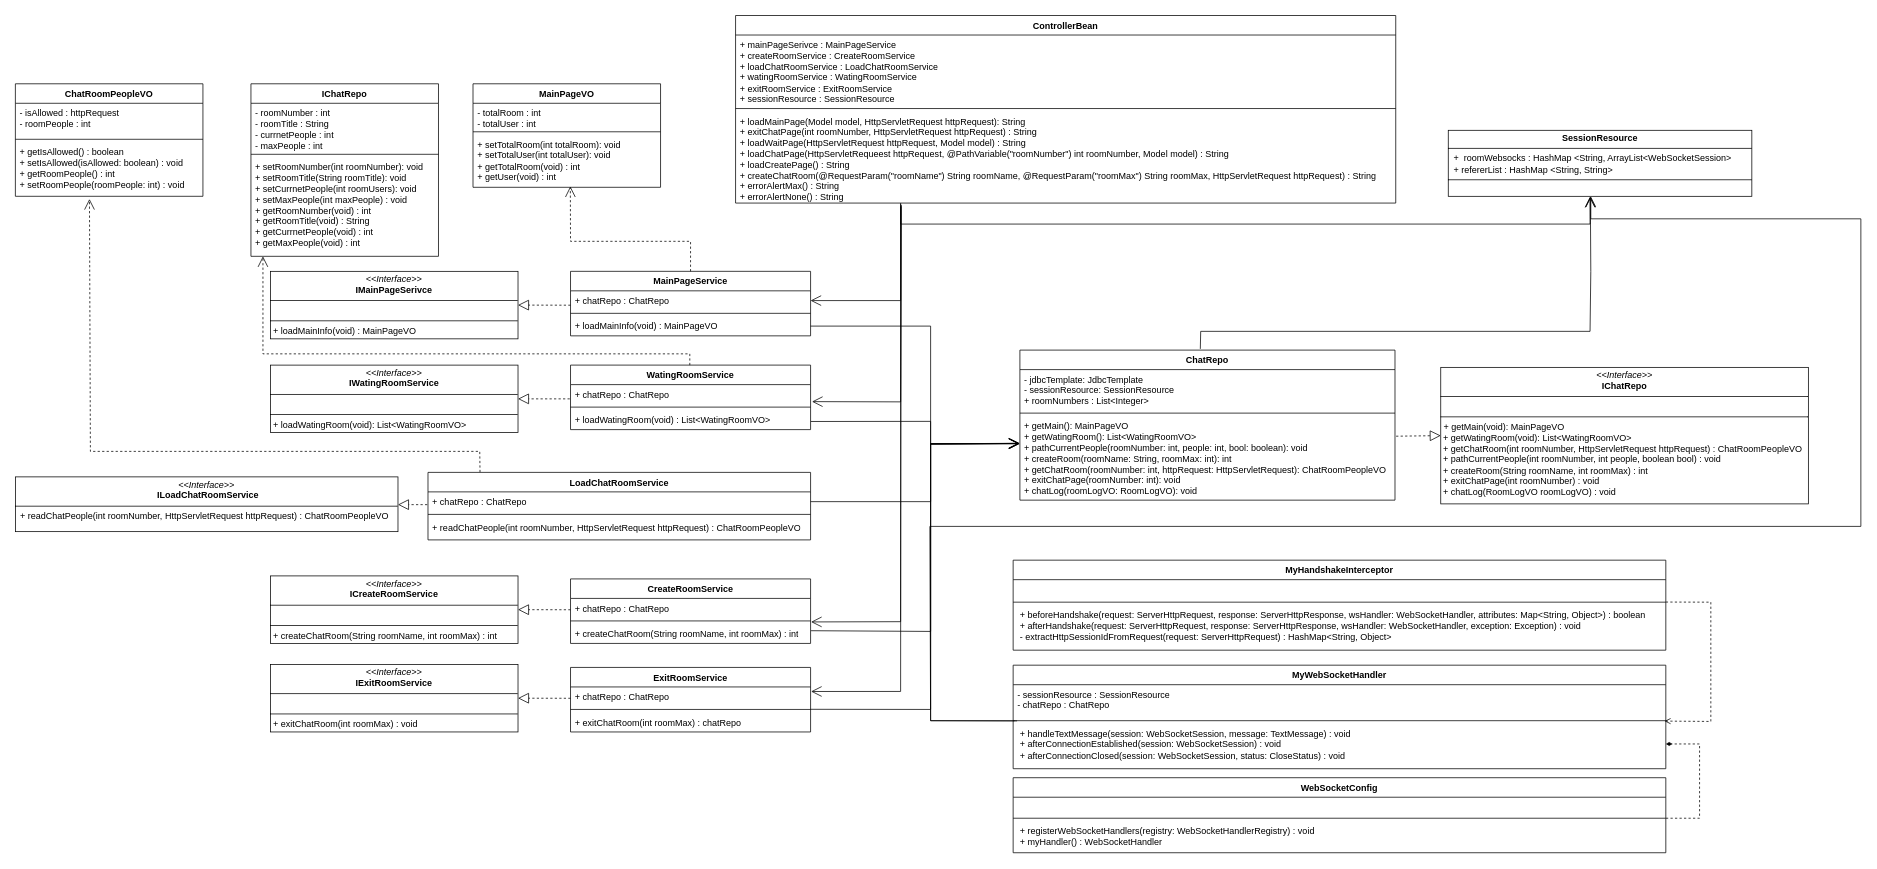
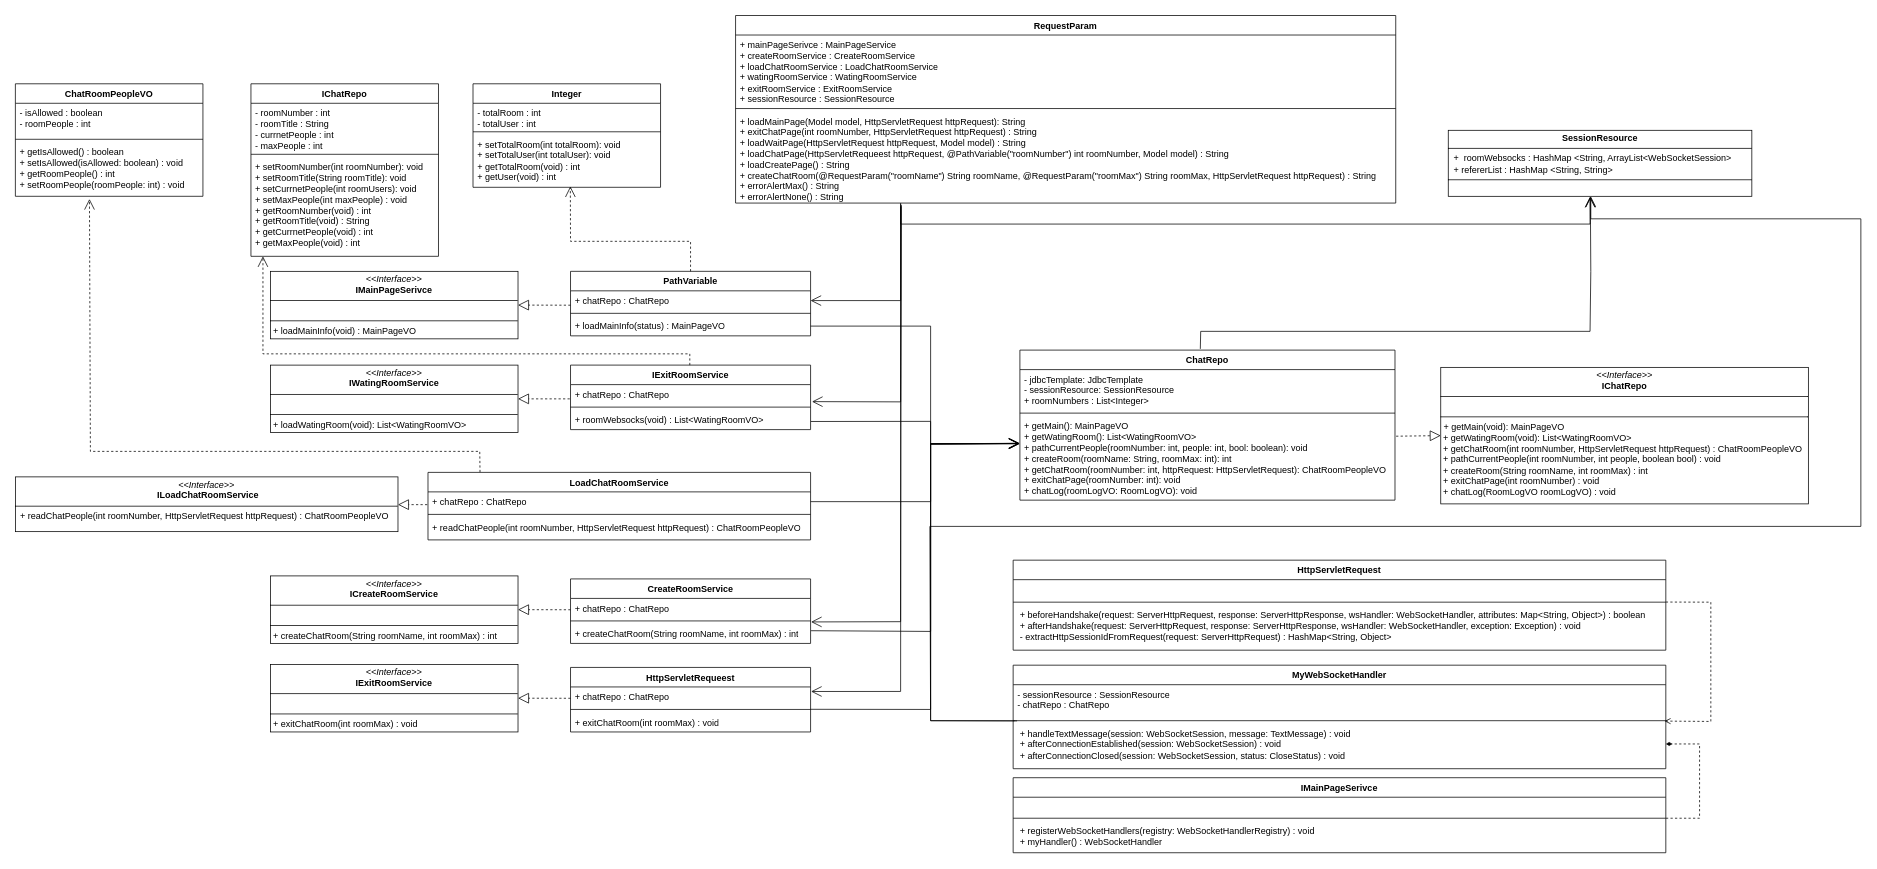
(1065, 26) -> (1065, 26)
(567, 94) -> (567, 94)
(75, 119) -> (63, 119)
(690, 282) -> (690, 282)
(649, 327) -> (655, 327)
(690, 376) -> (690, 376)
(673, 421) -> (670, 421)
(1339, 571) -> (1339, 571)
(690, 678) -> (690, 678)
(664, 723) -> (652, 723)
(1339, 788) -> (1339, 788)
